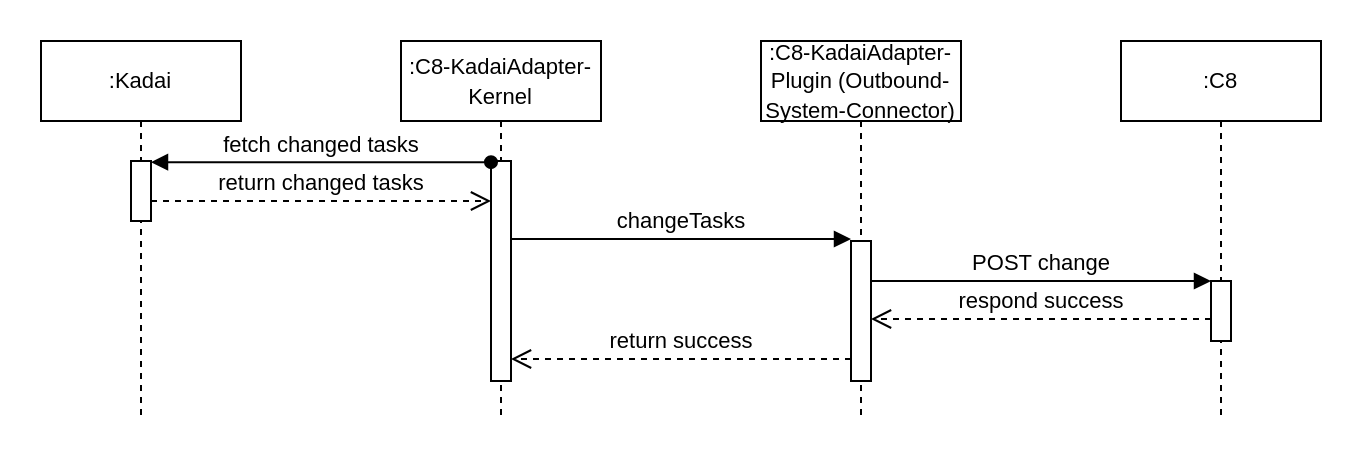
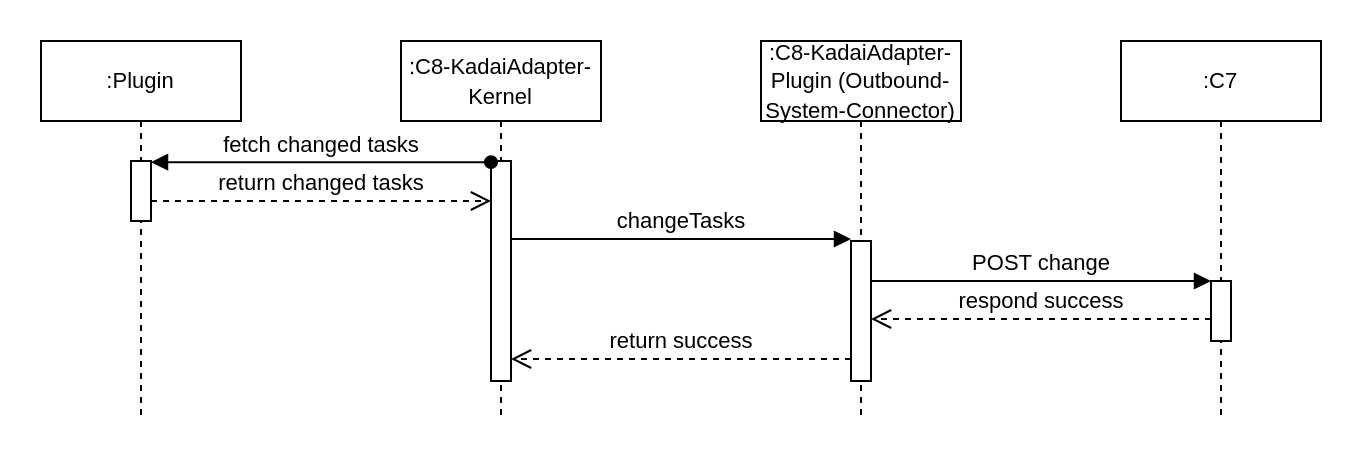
(141, 81) -> (141, 81)
(1221, 81) -> (1221, 81)
